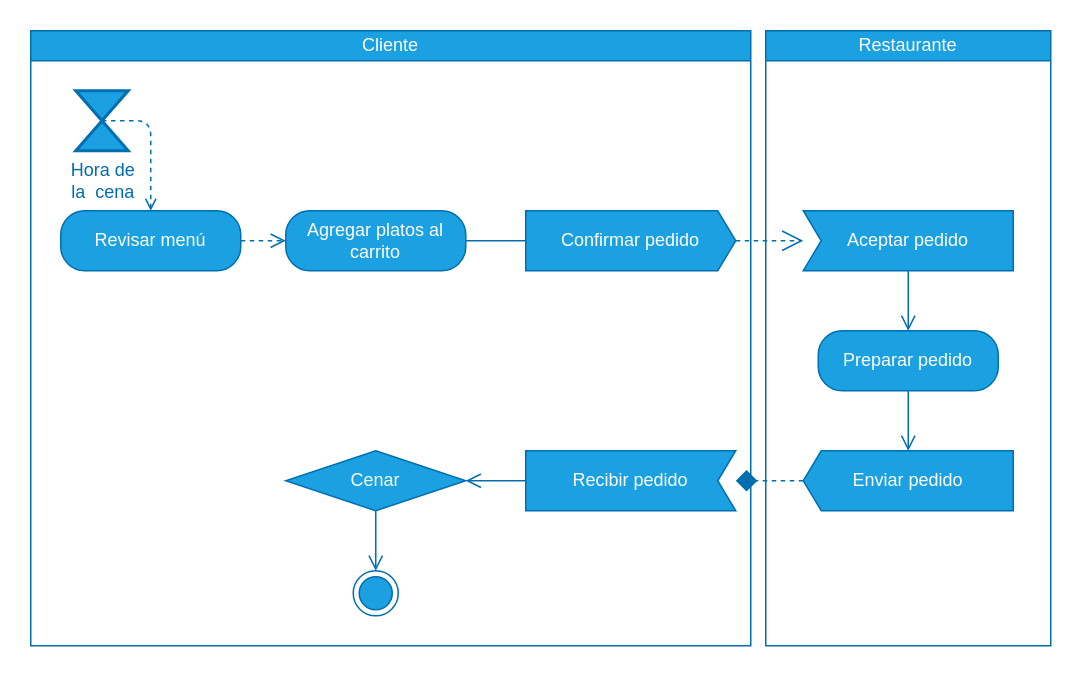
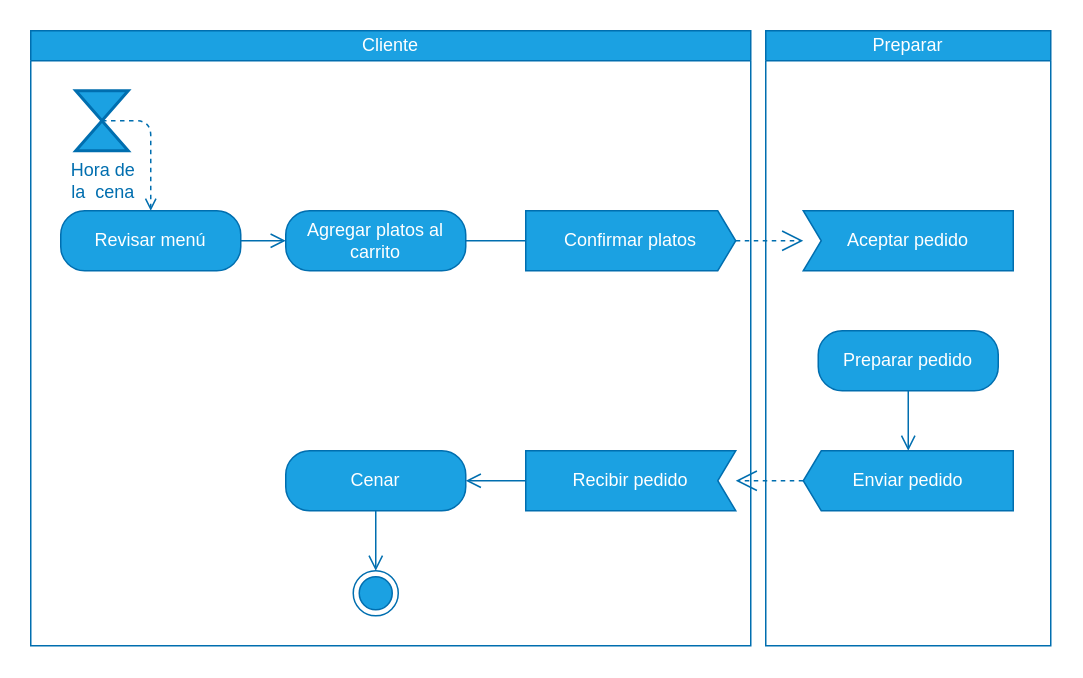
(908, 46) -> (908, 46)
(260, 241) -> (260, 241)
(631, 241) -> (631, 241)
(908, 299) -> none
(376, 481) -> (376, 481)
(757, 481) -> (747, 481)
